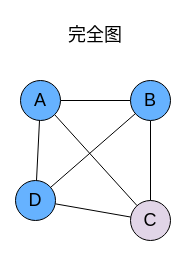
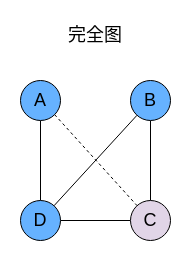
(96, 101) -> none
(94, 158) -> (94, 158)
(36, 201) -> (41, 221)
